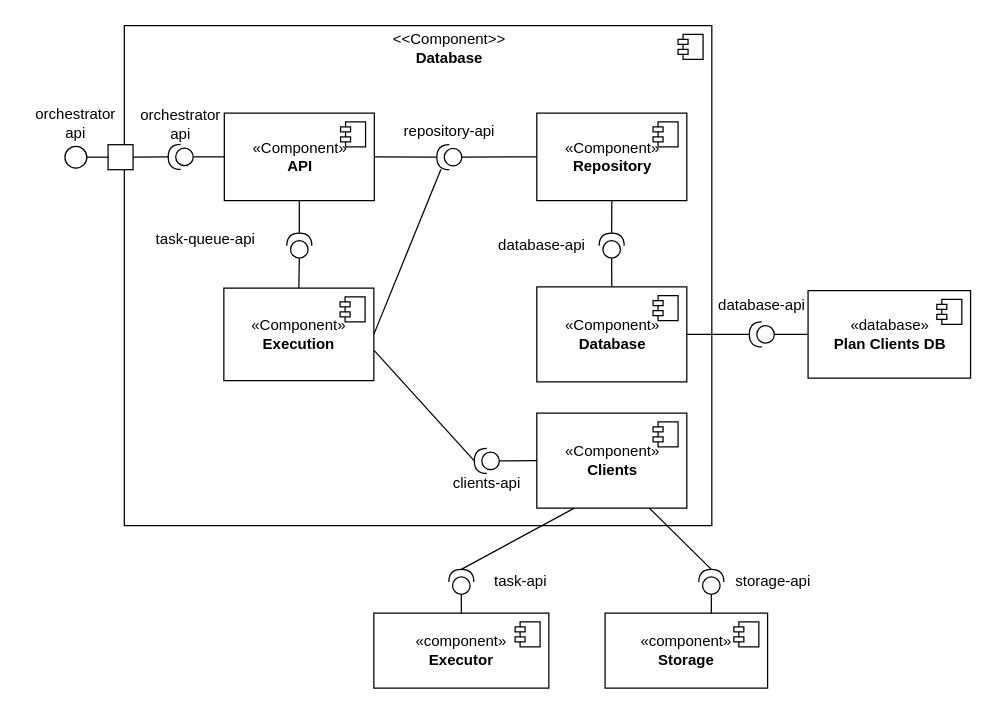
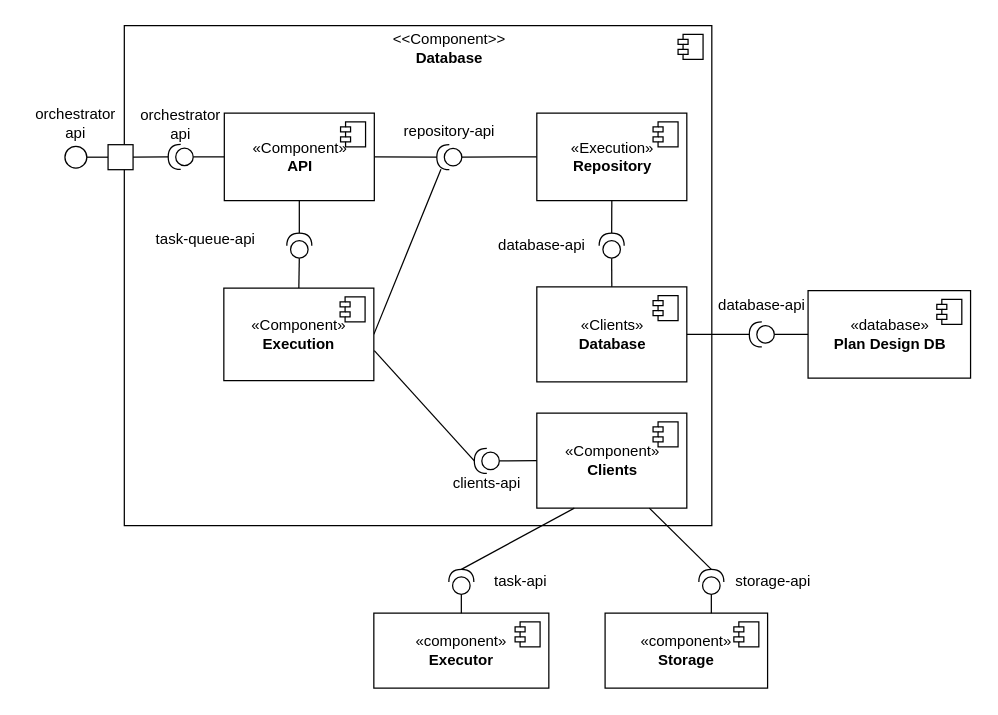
(613, 157) -> (613, 157)
(613, 334) -> (613, 334)
(890, 334) -> (890, 334)
